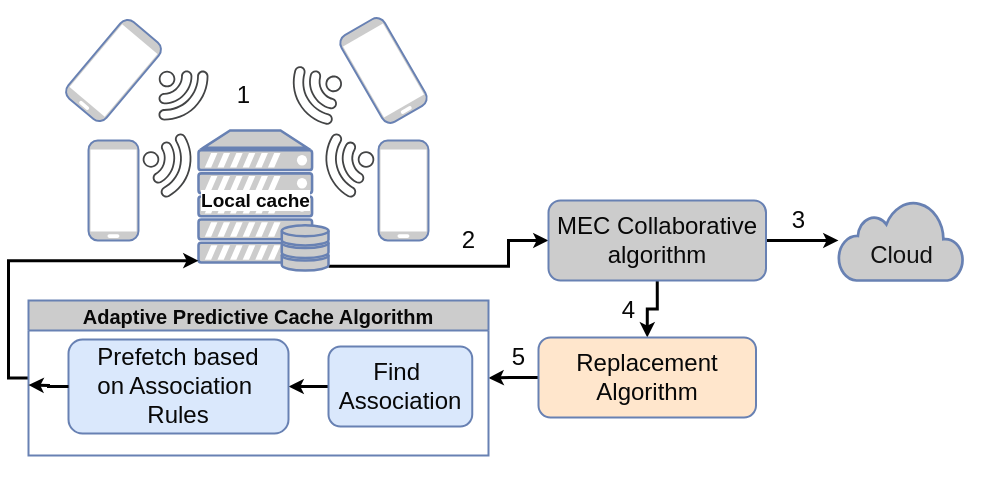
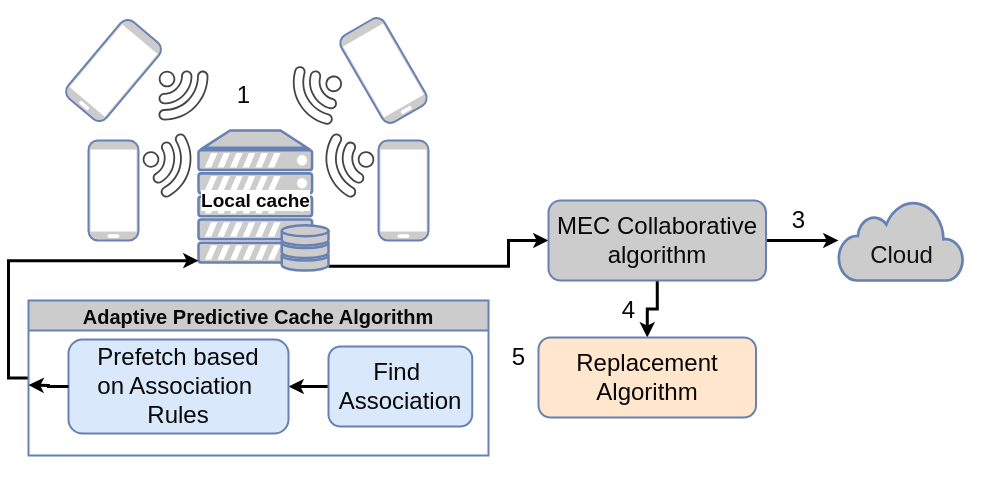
(469, 241) -> none
(520, 378) -> none
